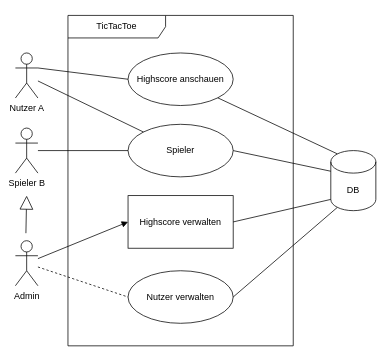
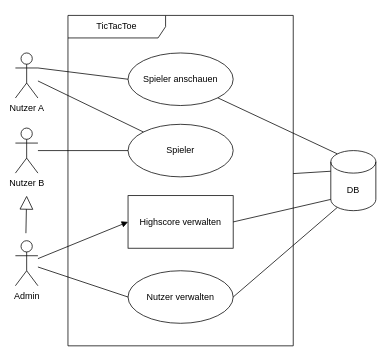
(180, 79) -> (180, 79)
(282, 161) -> (312, 172)
(27, 184) -> (27, 184)
(83, 282) -> (83, 282)
